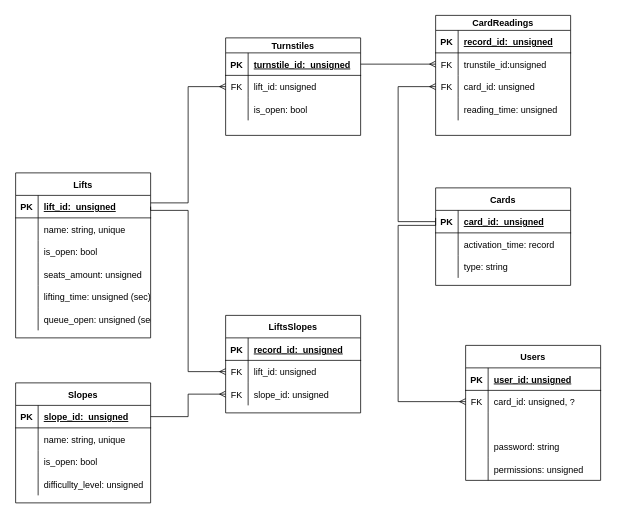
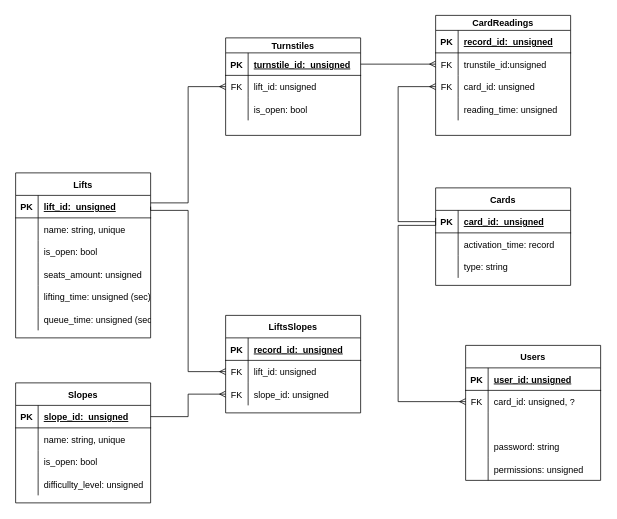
(104, 320) -> (103, 320)
